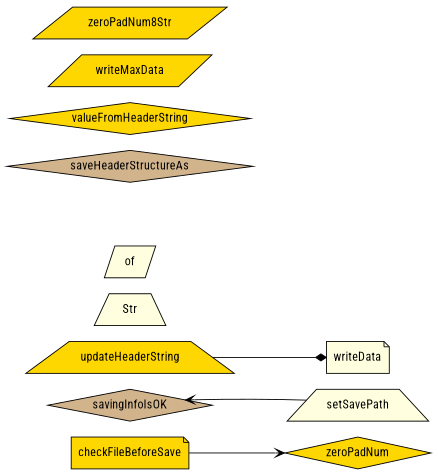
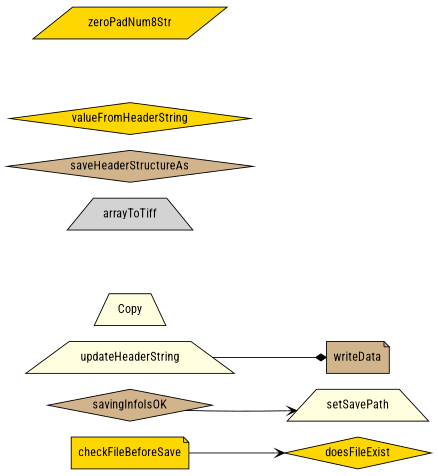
(130, 71) -> none
none -> (130, 214)
(130, 262) -> none
(130, 310) -> (130, 310)
(130, 357) -> (130, 357)
(358, 357) -> (358, 357)
(250, 399) -> (236, 411)
(358, 453) -> (358, 453)
